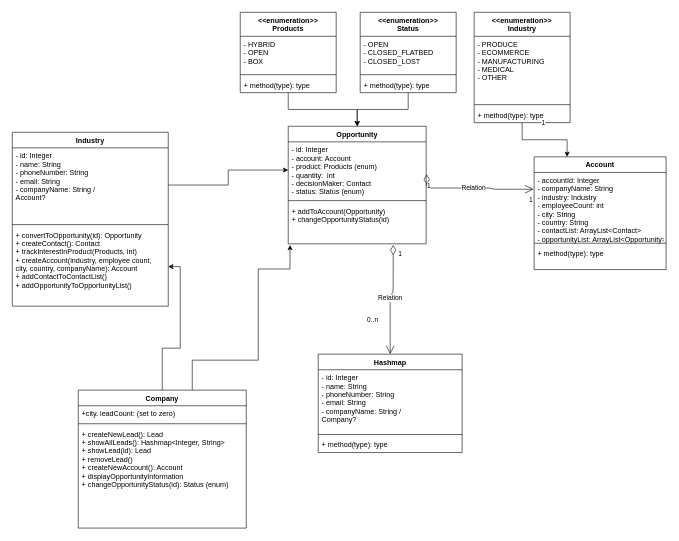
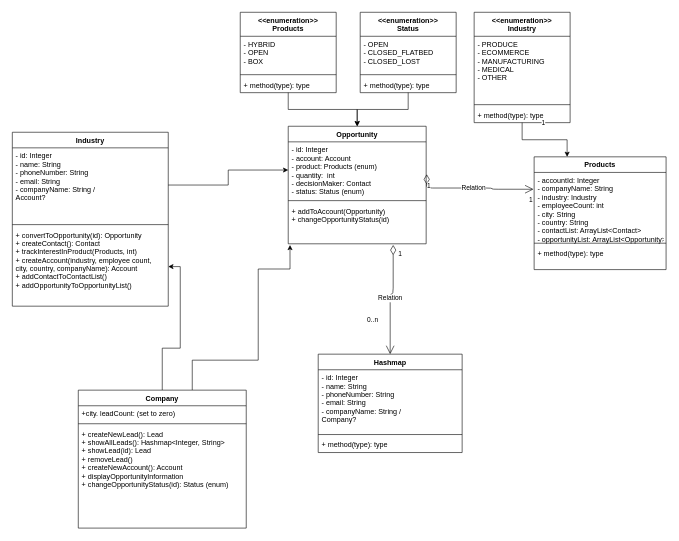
(600, 165) -> (600, 165)
